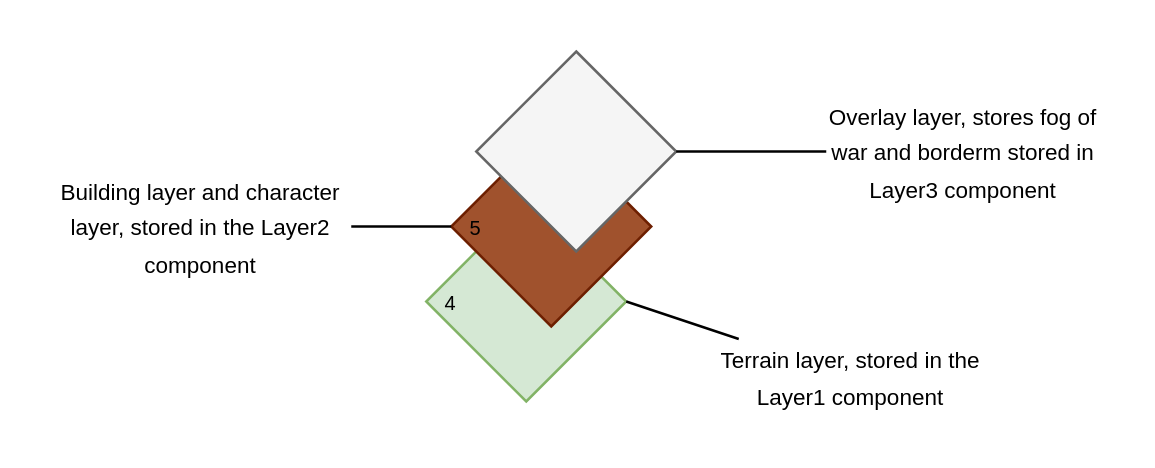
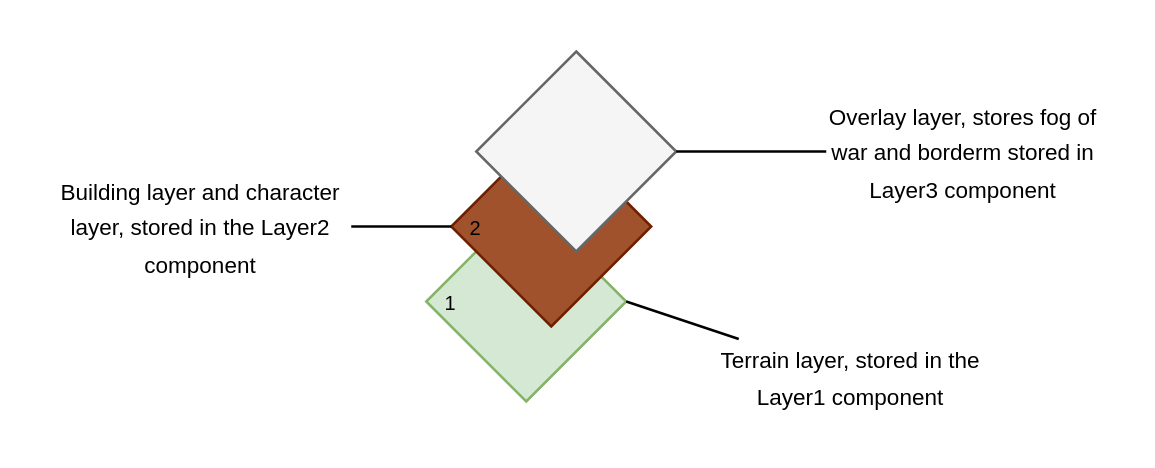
(476, 226) -> (476, 226)
(451, 301) -> (451, 301)
